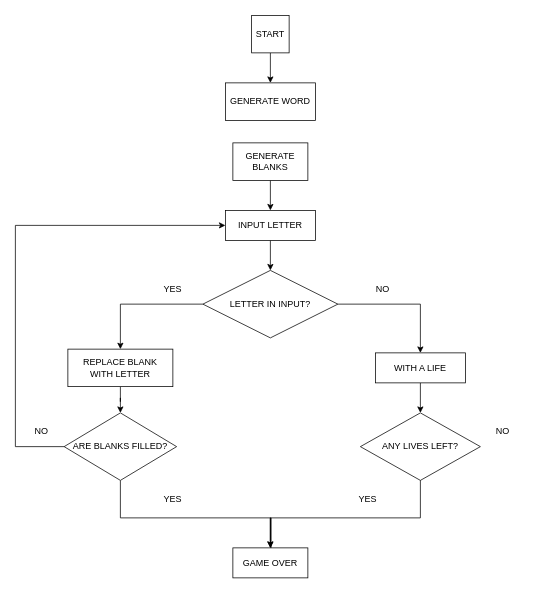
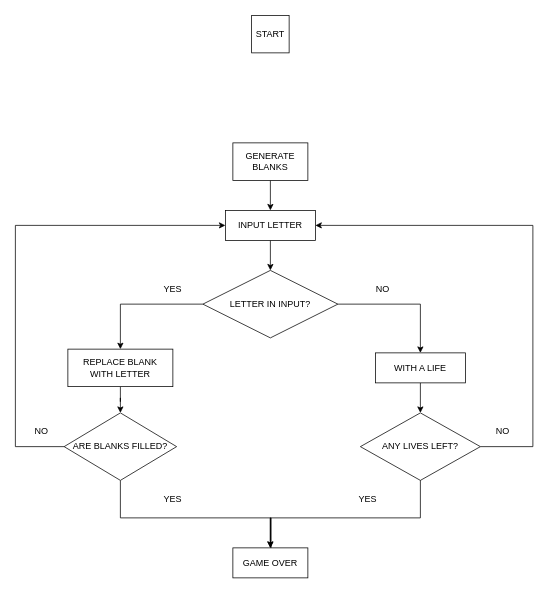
(270, 65) -> none
(270, 102) -> none
none -> (428, 225)
